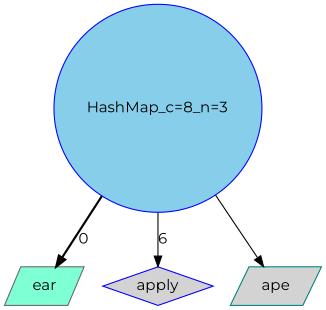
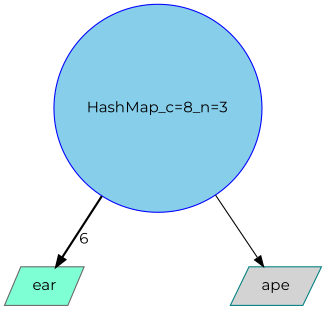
(84, 239) -> (84, 239)
(158, 286) -> none
